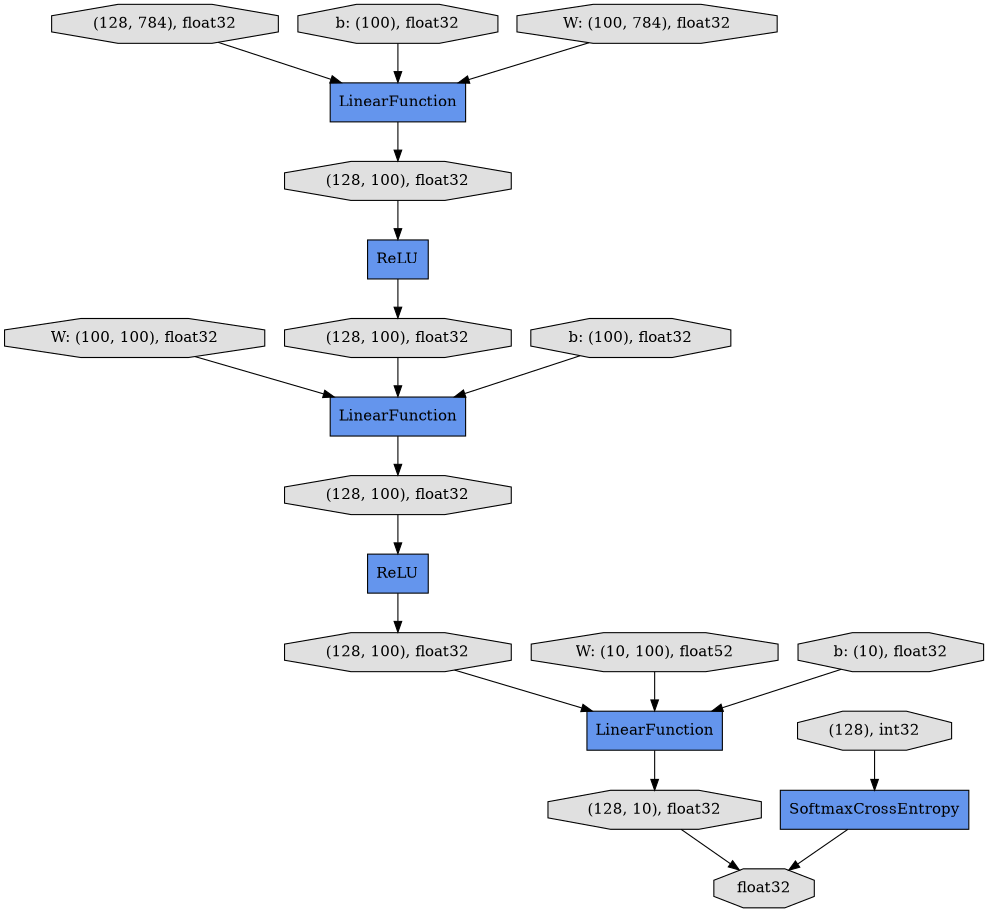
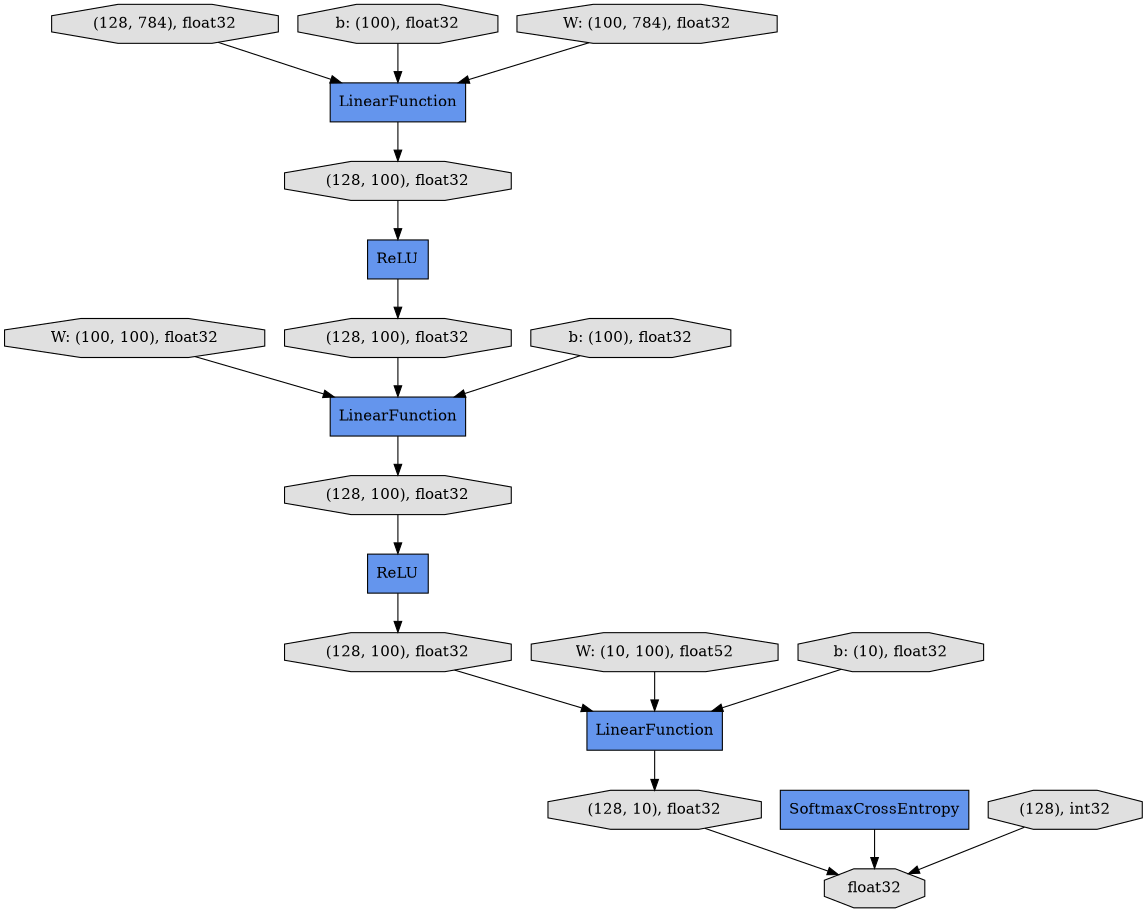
(875, 765) -> (972, 848)
